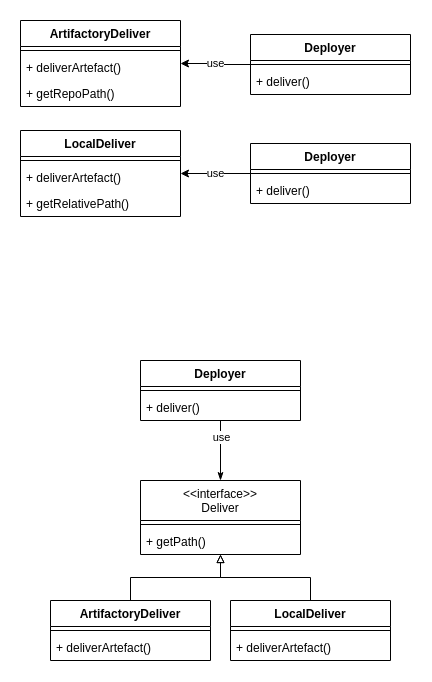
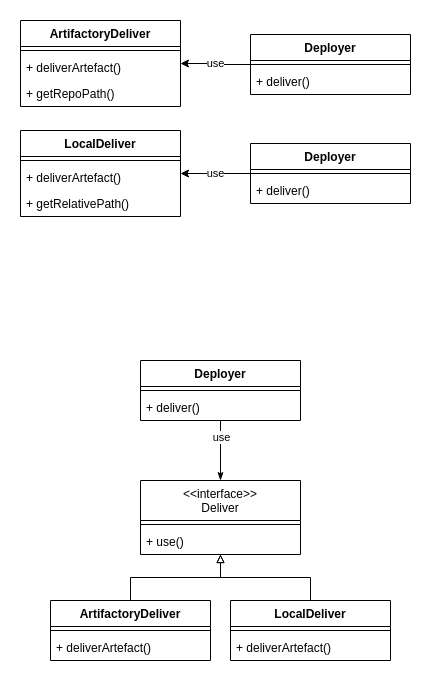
(181, 542) -> (168, 542)
